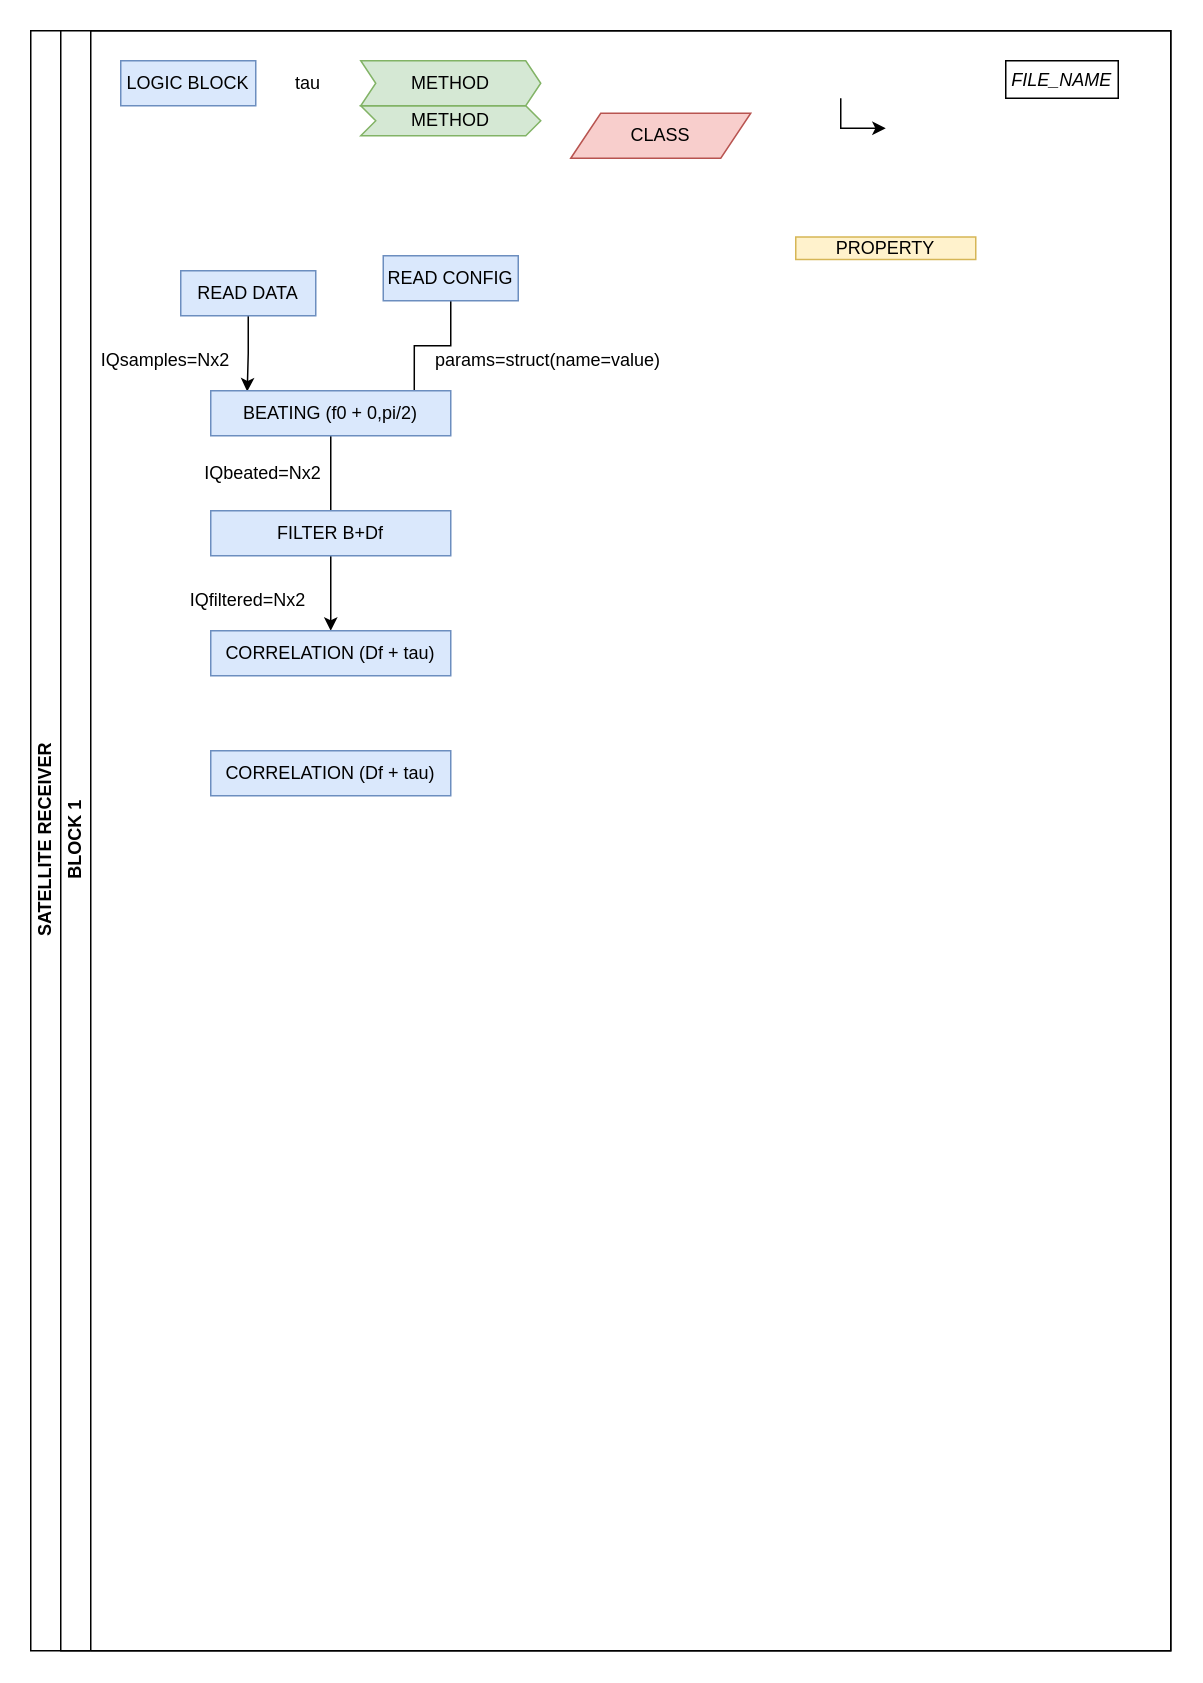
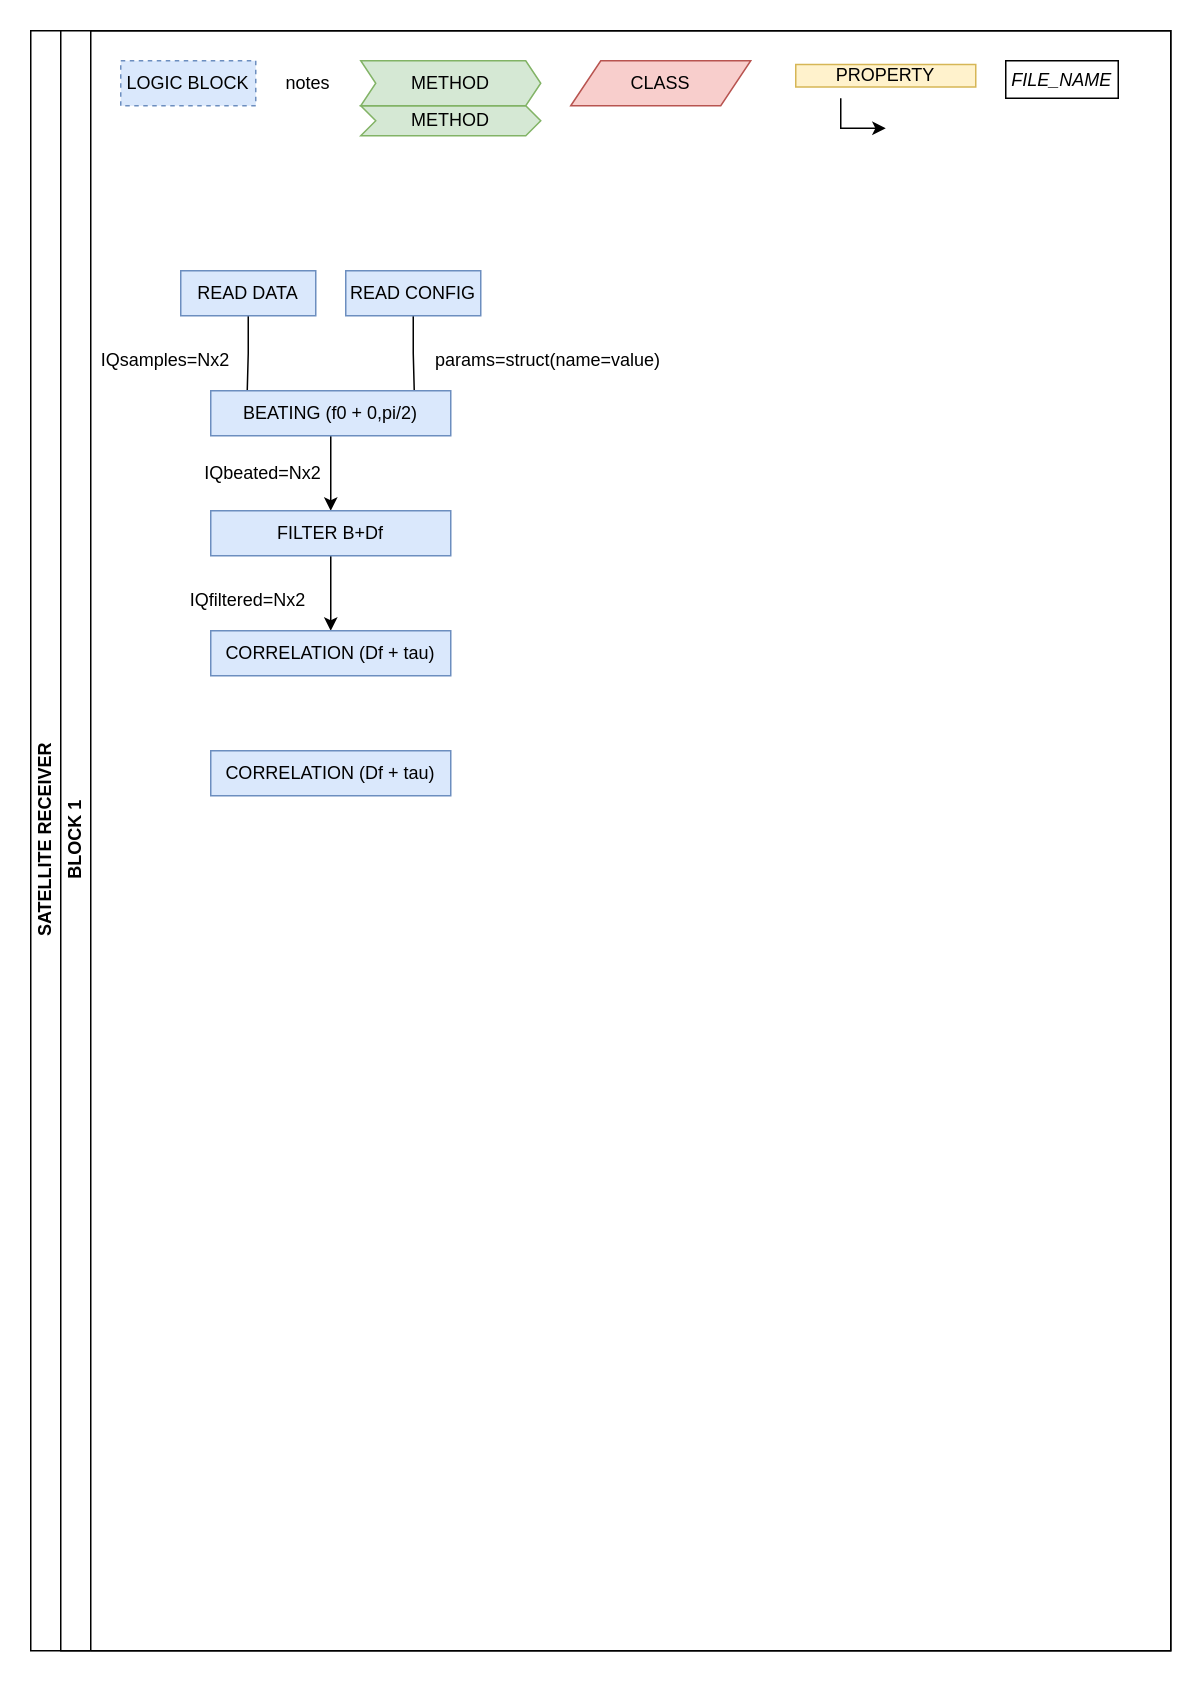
(188, 83) -> (188, 83)
(308, 83) -> (308, 83)
(661, 136) -> (661, 83)
(886, 248) -> (886, 76)
(451, 278) -> (413, 293)
(248, 380) -> (247, 383)
(331, 503) -> (331, 499)
